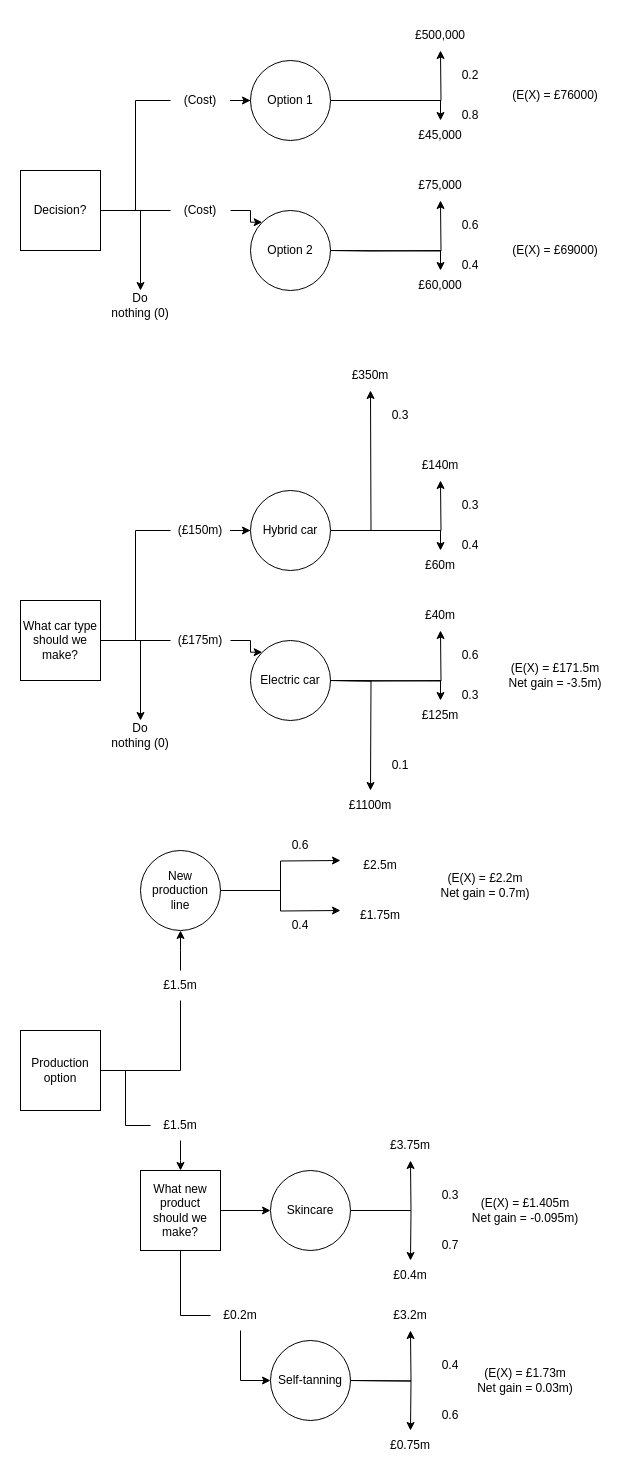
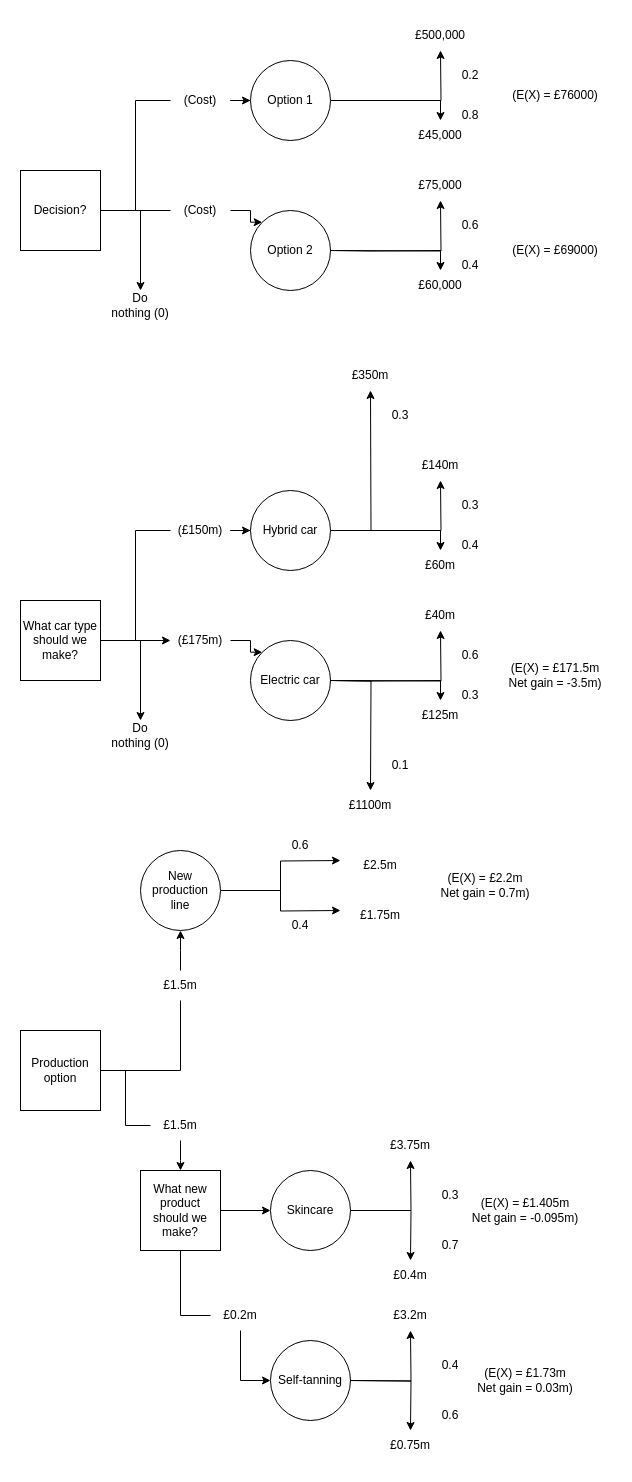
(165, 641) -> (162, 641)
